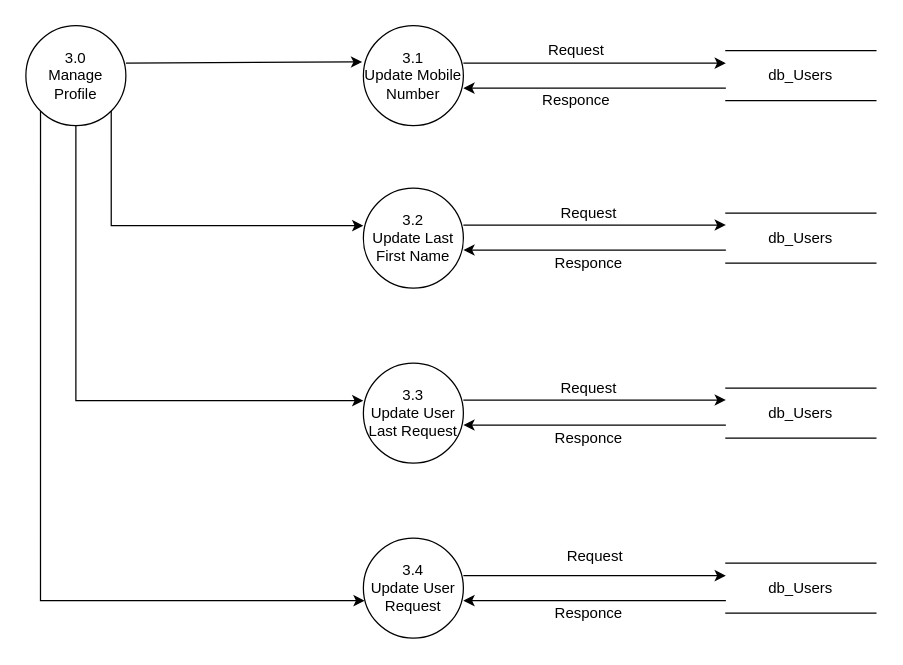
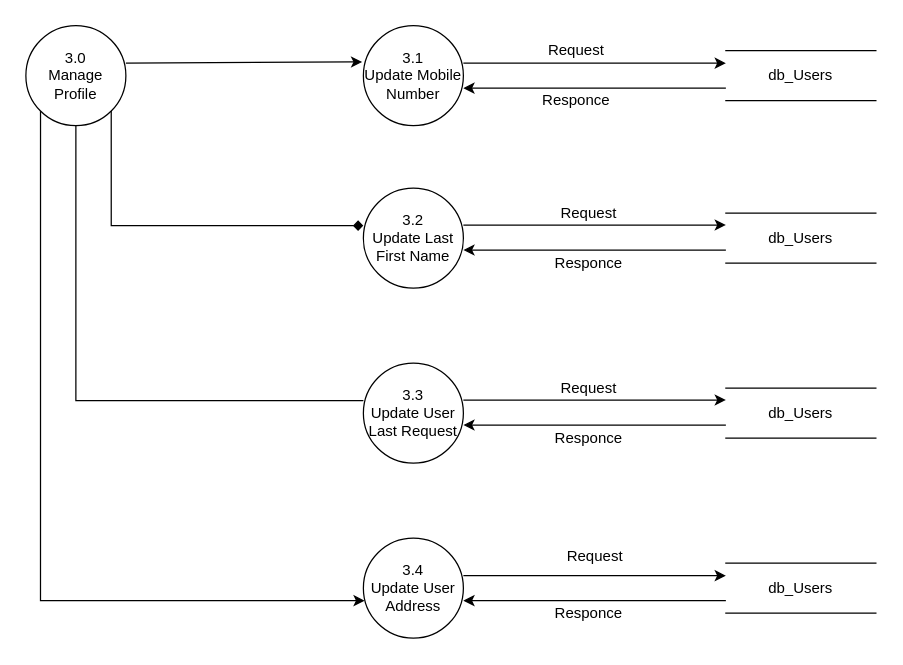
(353, 226) -> (352, 226)
(353, 401) -> (356, 401)
(413, 588) -> (413, 588)
